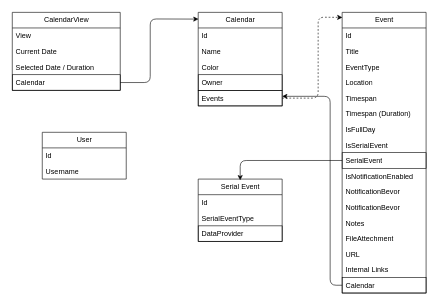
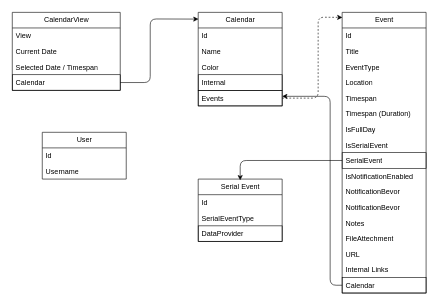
(60, 68) -> (60, 68)
(212, 83) -> (217, 83)
